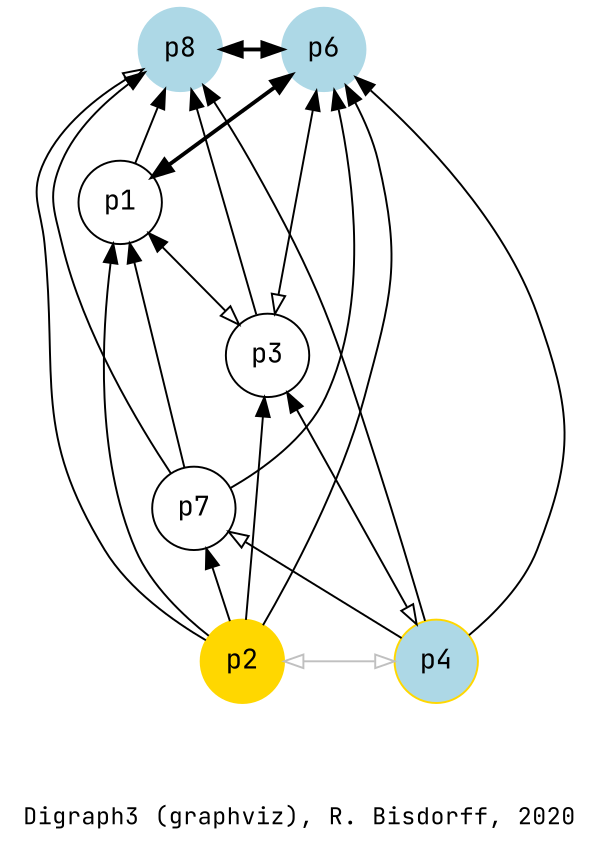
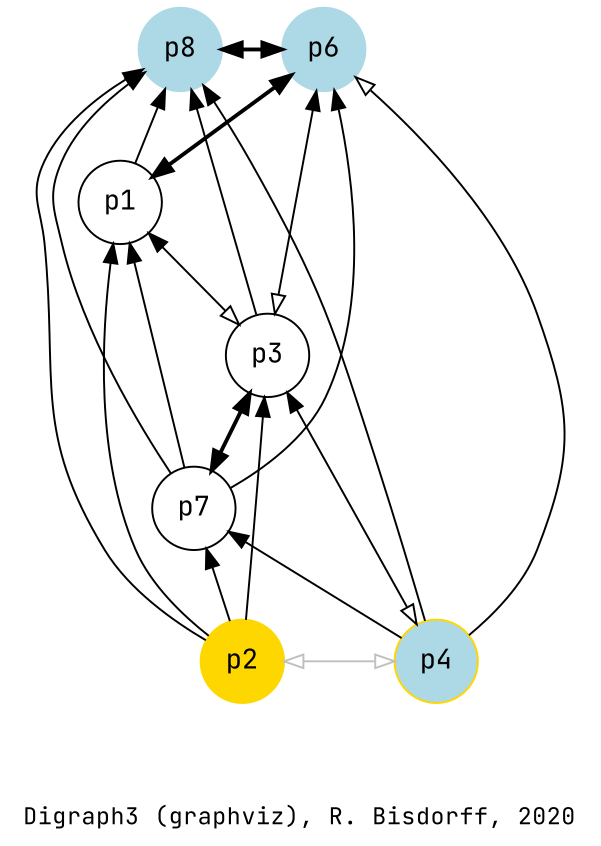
(549, 348) -> (549, 348)
(50, 370) -> (50, 370)
(371, 372) -> none
none -> (231, 432)
(324, 590) -> (324, 590)
